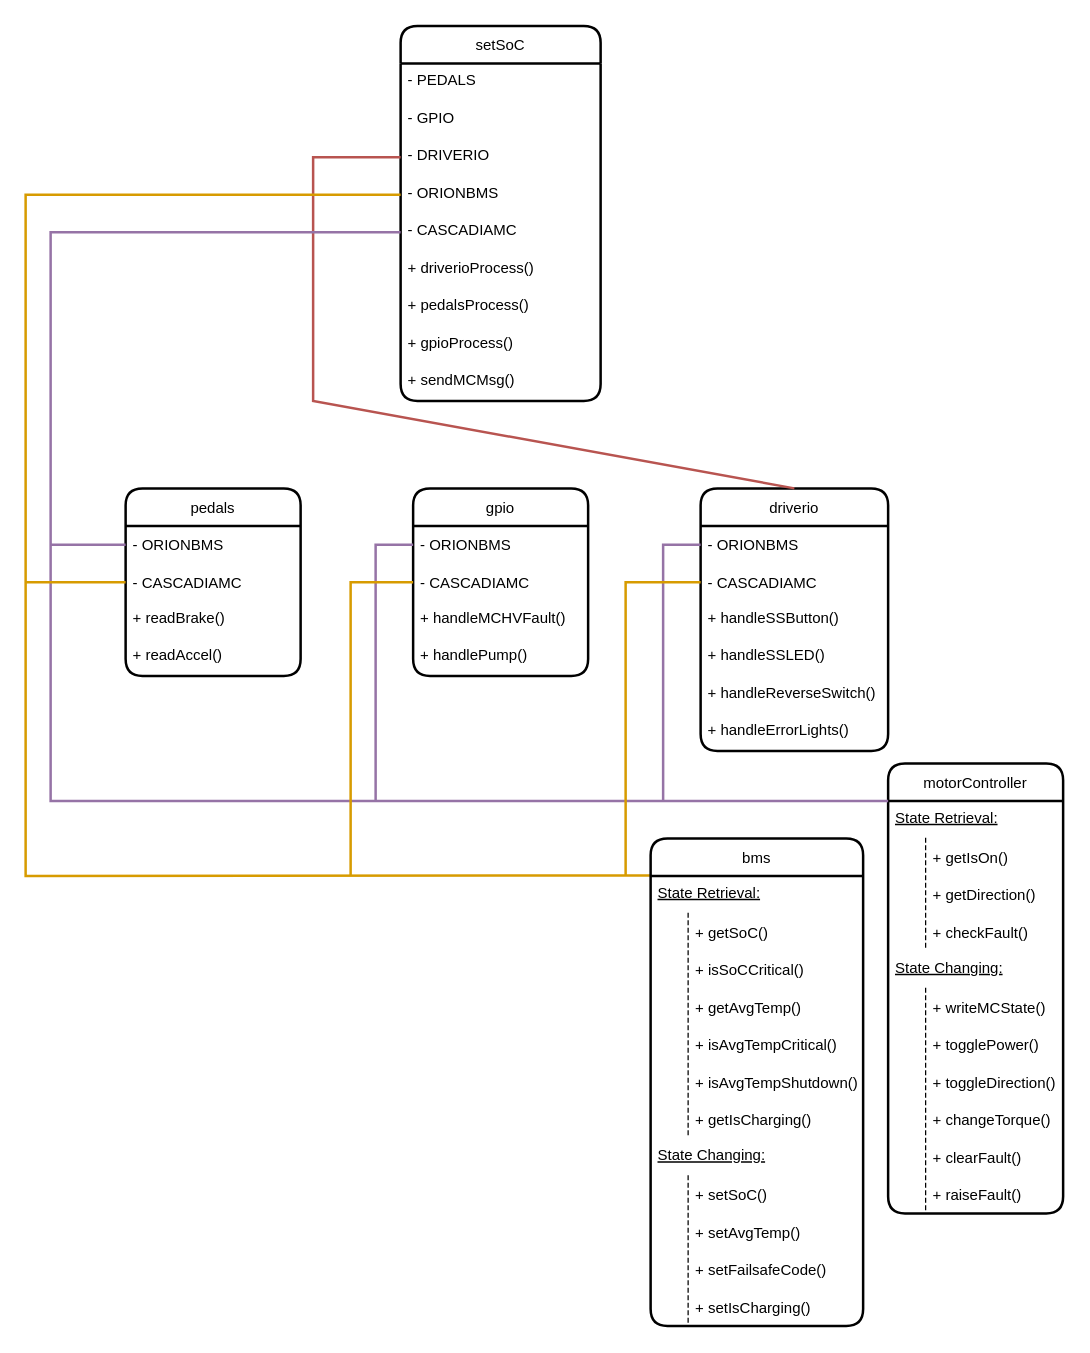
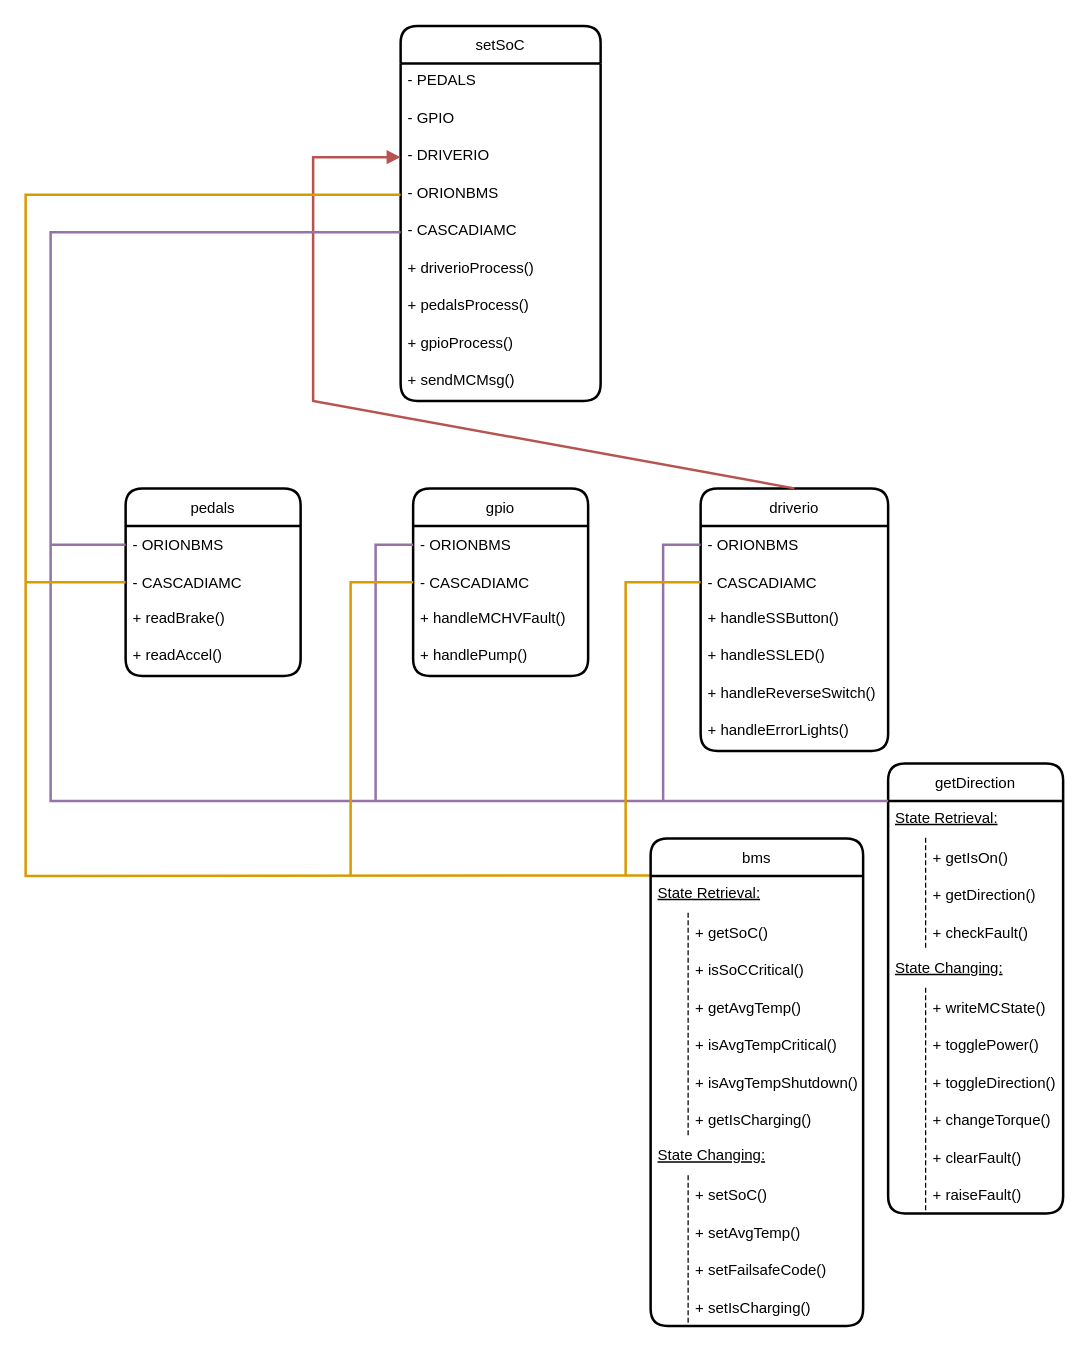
(391, 157) -> (386, 157)
(975, 783) -> (975, 783)
